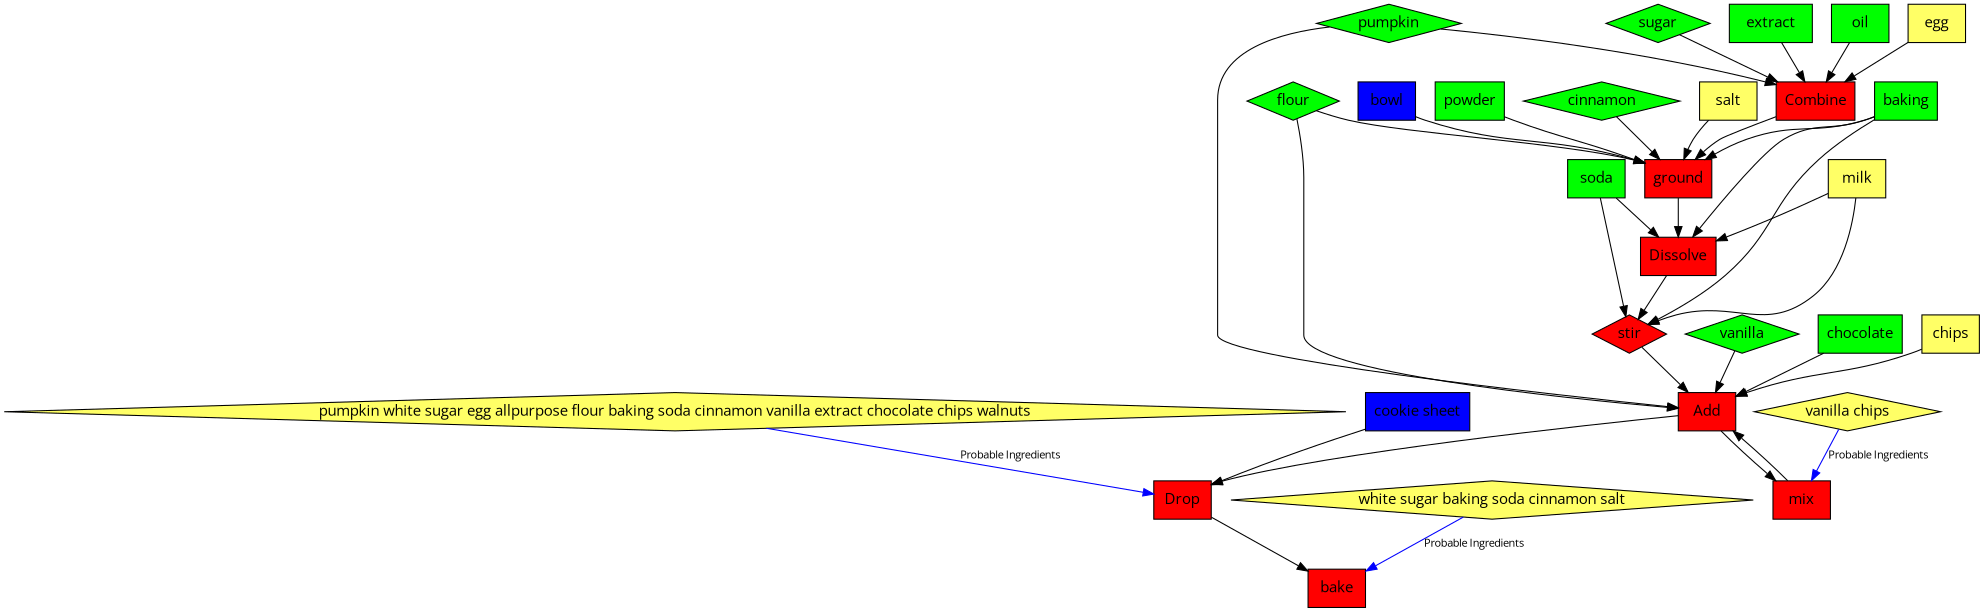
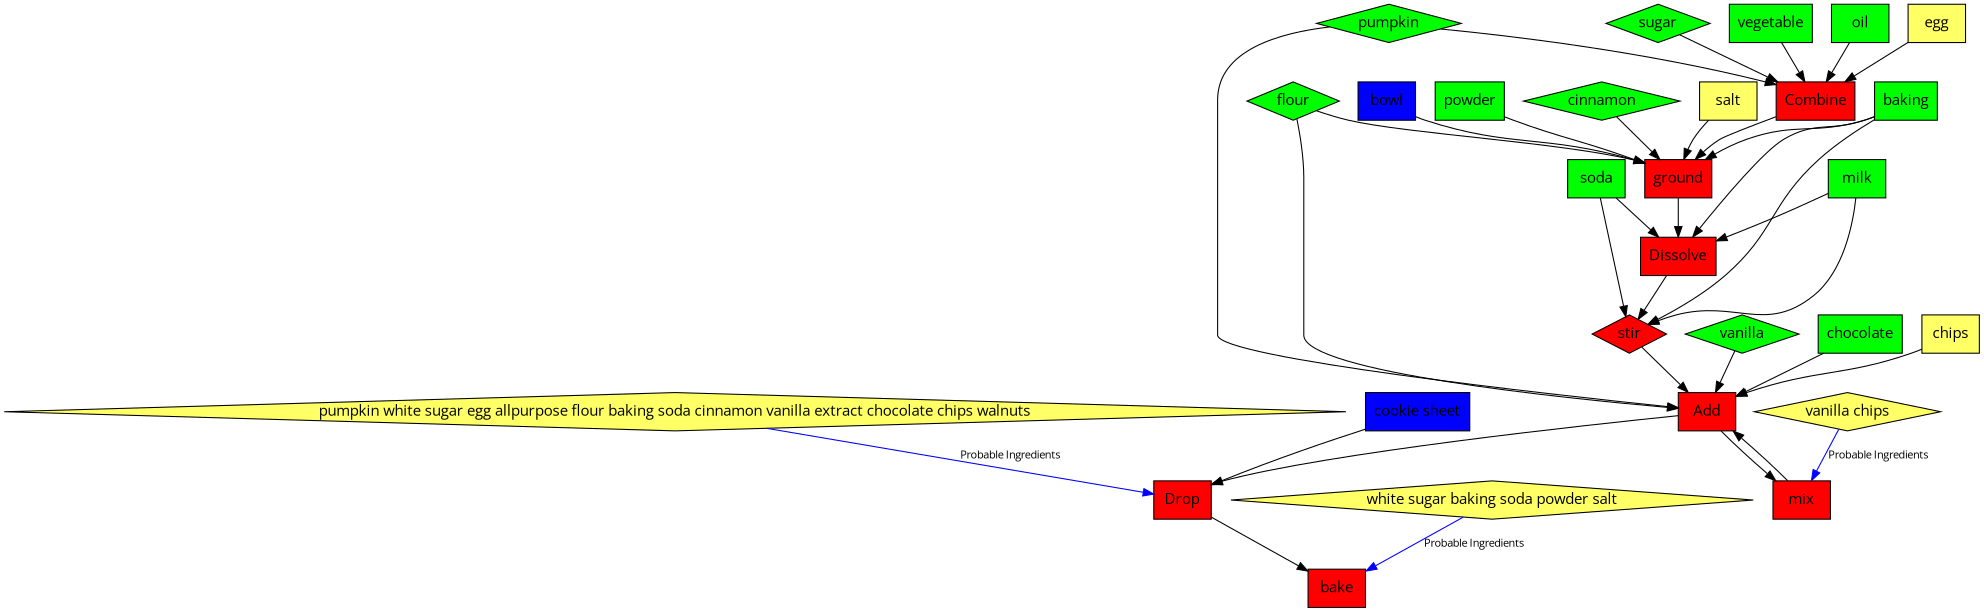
(1771, 23) -> (1771, 23)
(1857, 179) -> (1857, 179)
(1492, 500) -> (1492, 500)
